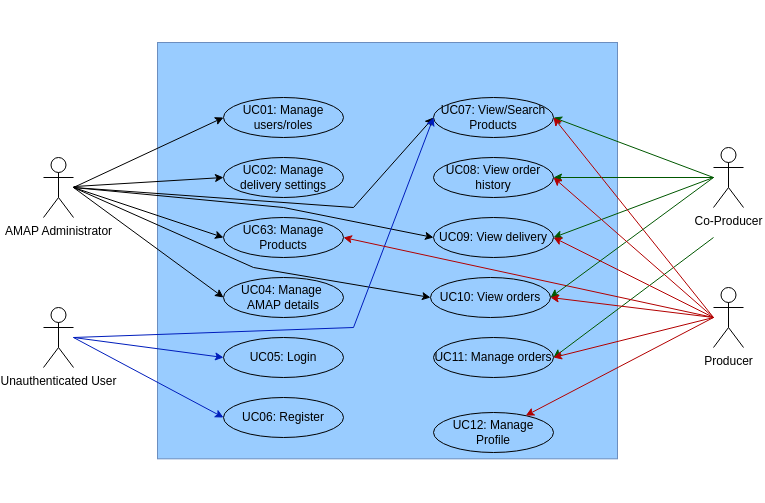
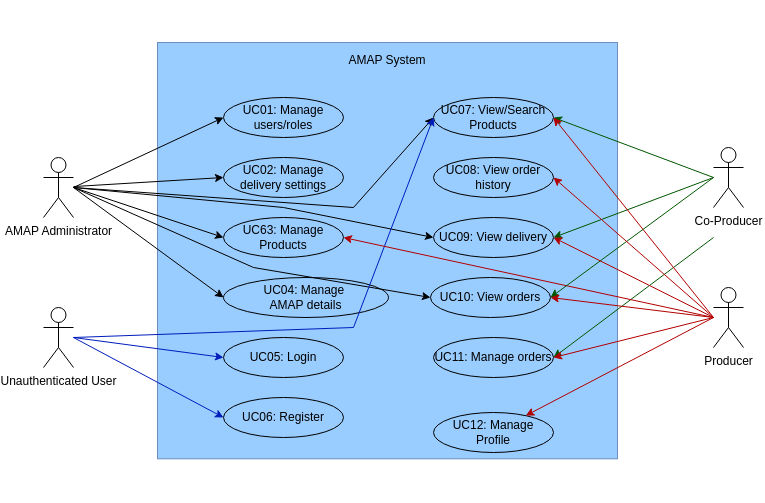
none -> (388, 61)
(634, 178) -> none
(284, 298) -> (306, 298)
